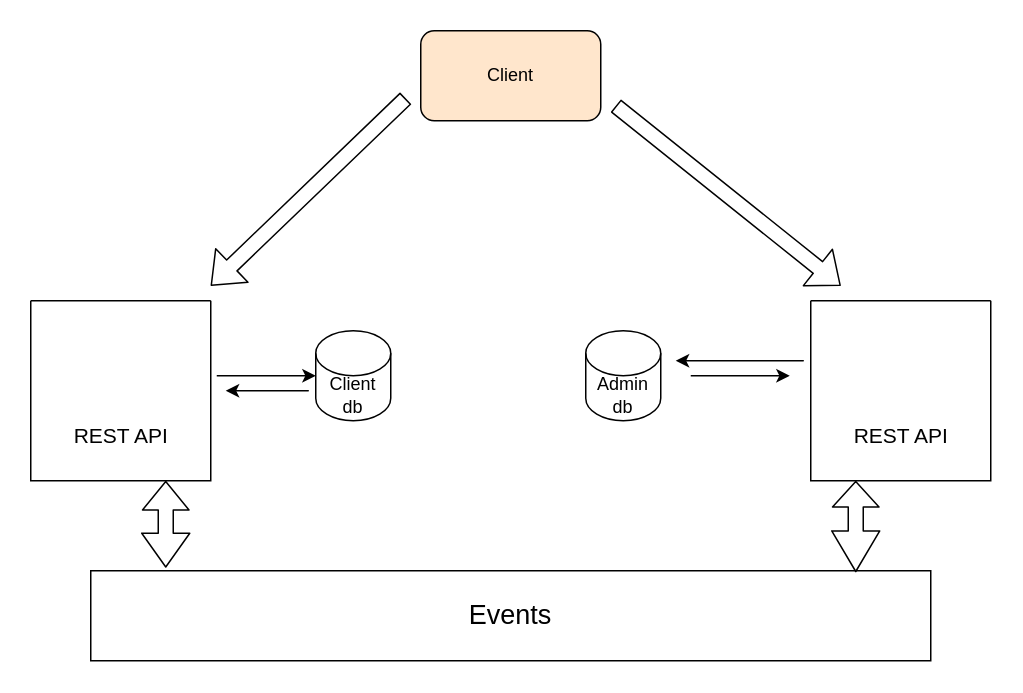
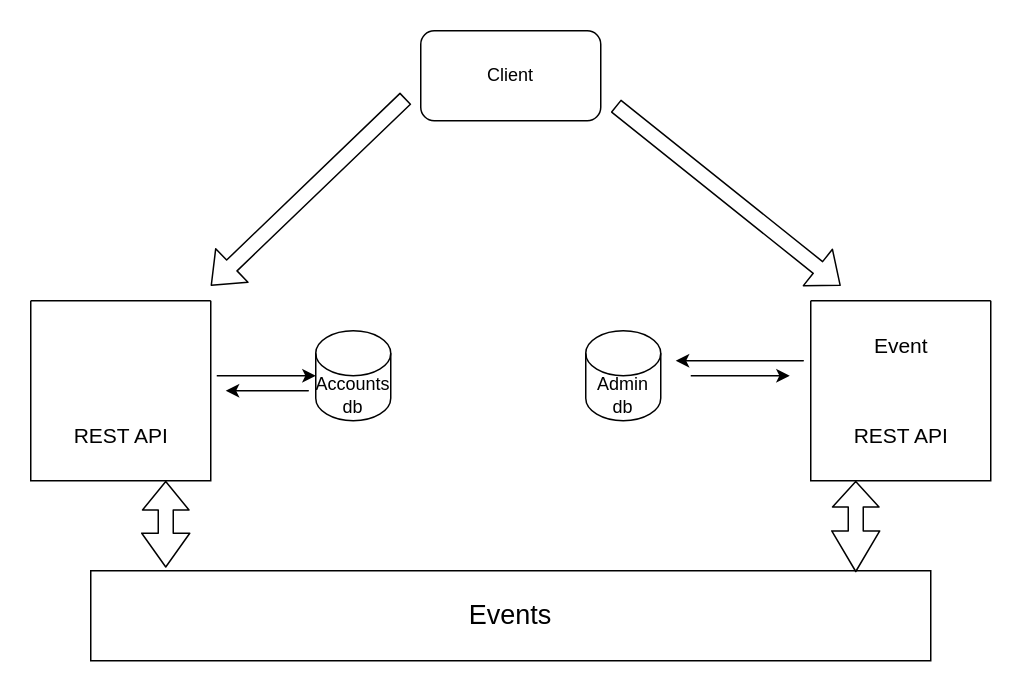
(511, 76) -> (511, 76)
none -> (901, 346)
(353, 395) -> (353, 395)
